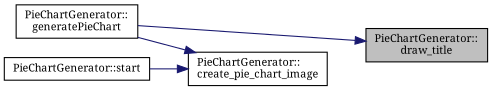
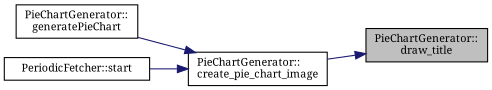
(247, 33) -> (341, 57)
(77, 69) -> (77, 69)
